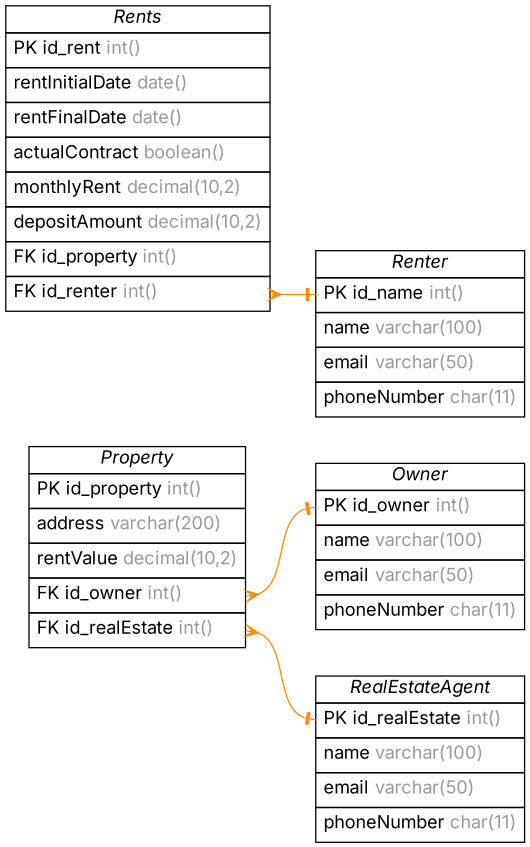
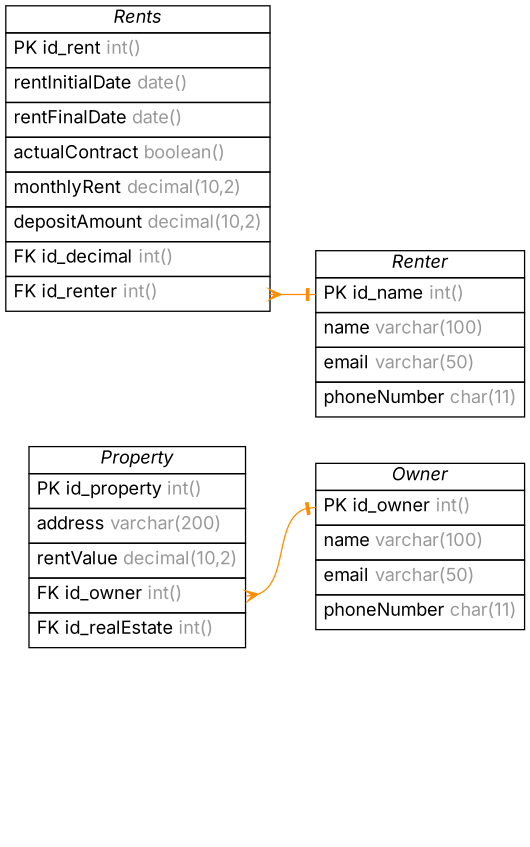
(78, 257) -> (76, 257)
(420, 759) -> none
